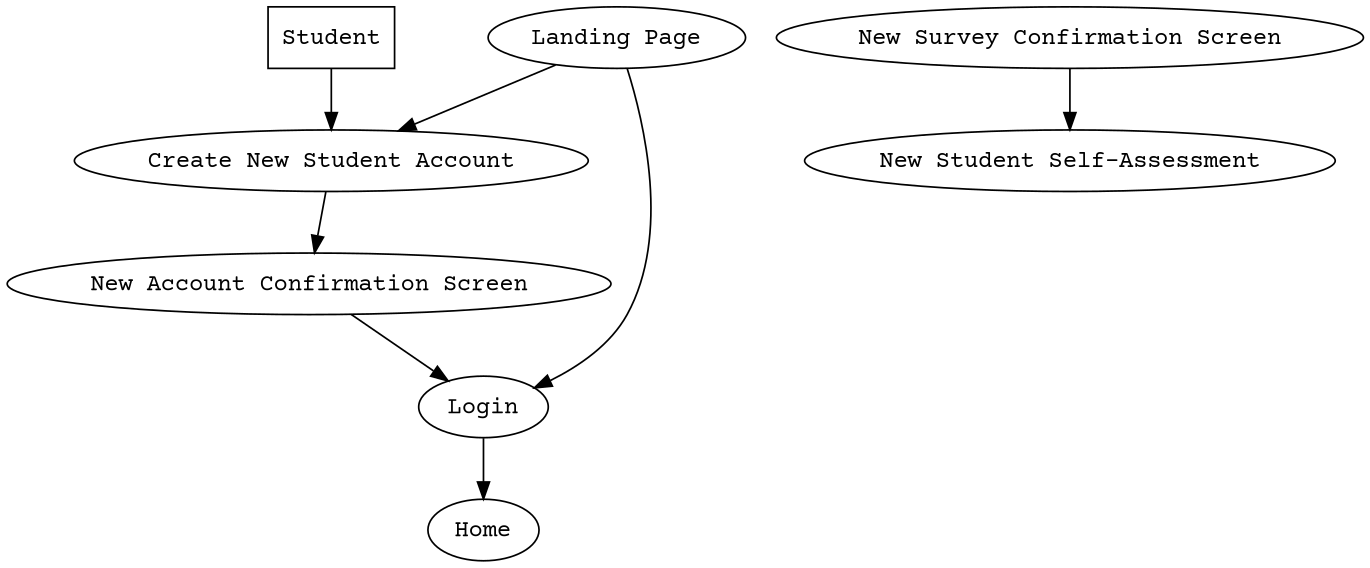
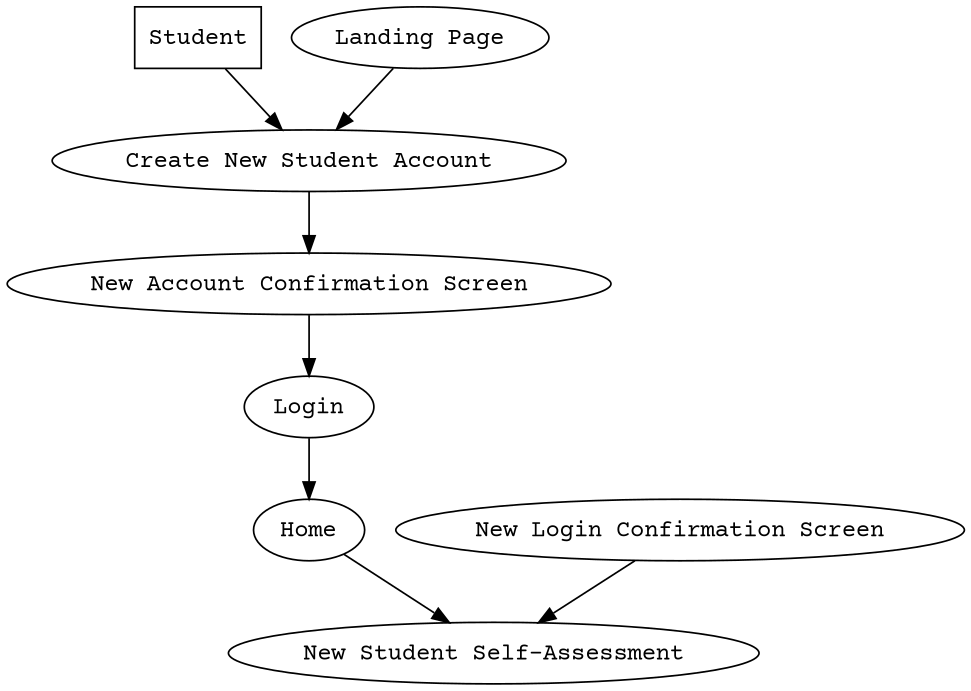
(1070, 38) -> (680, 530)
(649, 244) -> none
none -> (389, 584)
